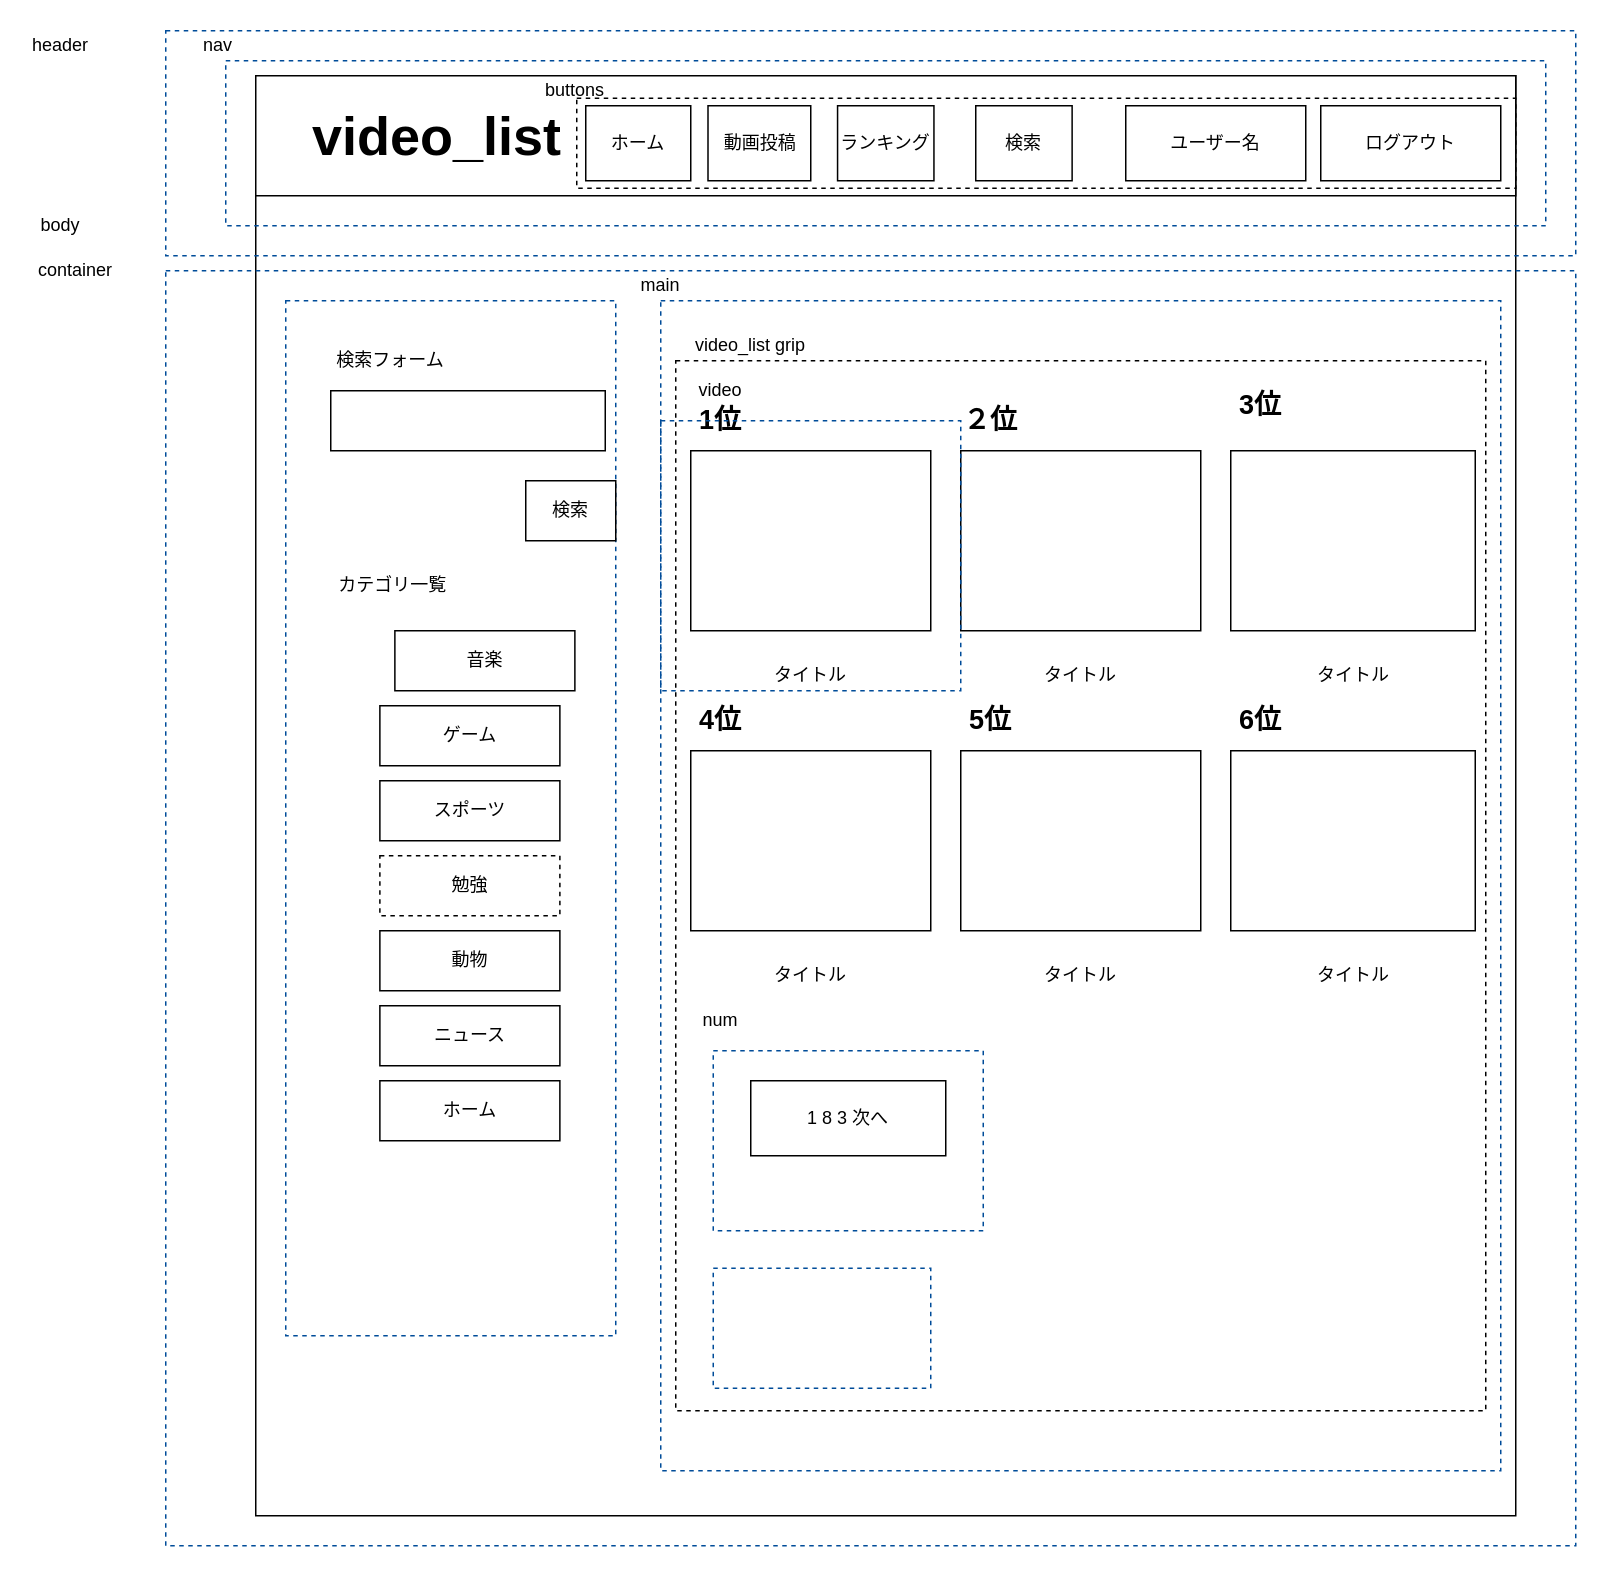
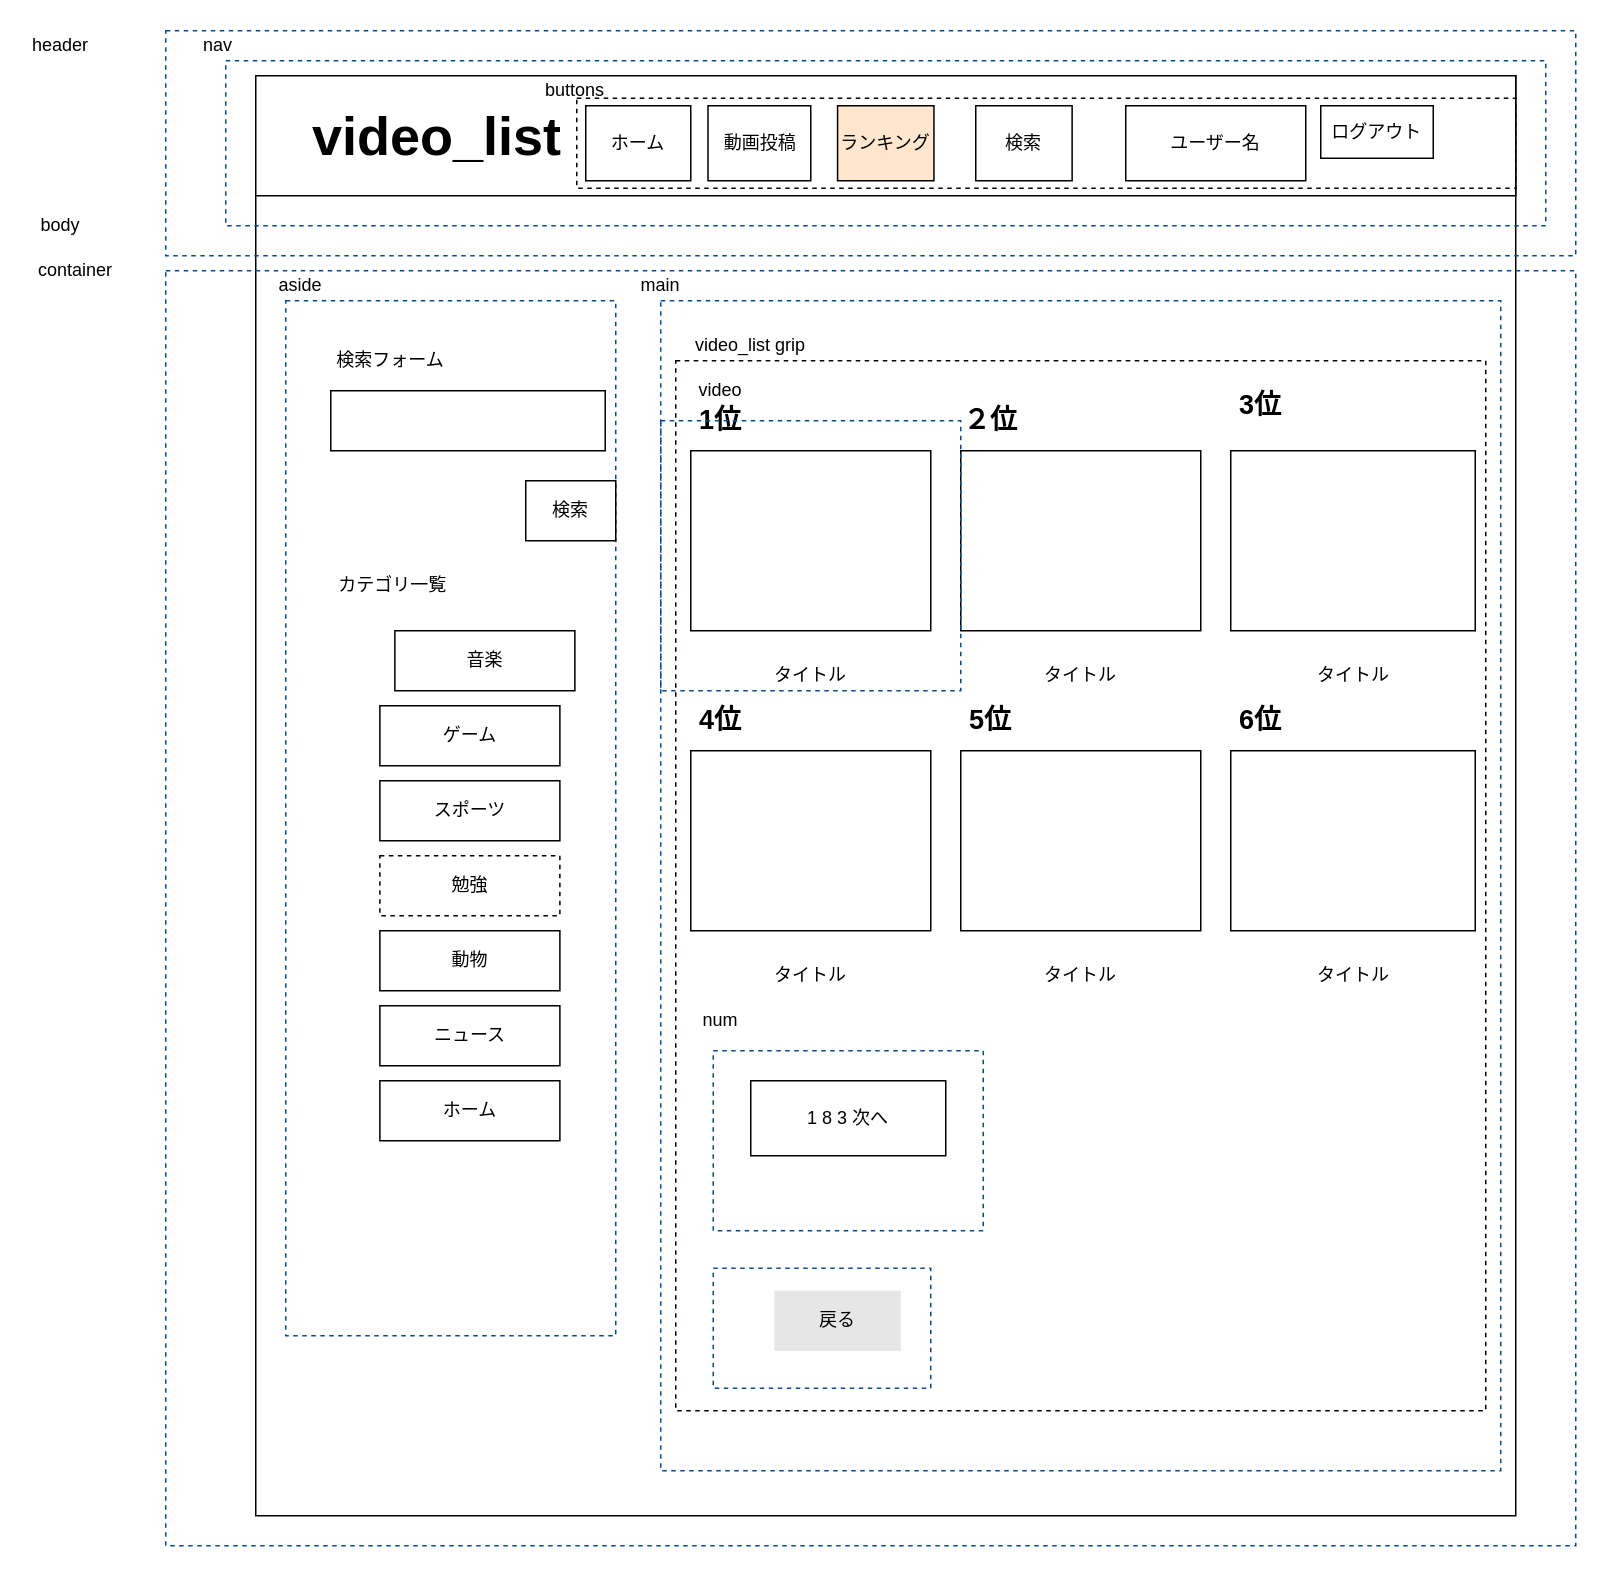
(886, 143) -> (886, 143)
(1411, 143) -> (1377, 132)
none -> (301, 286)
none -> (838, 1321)
